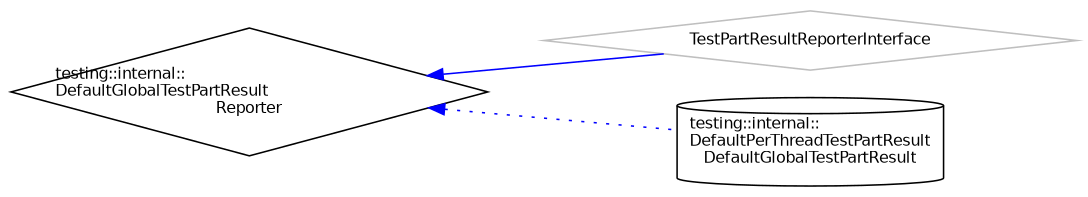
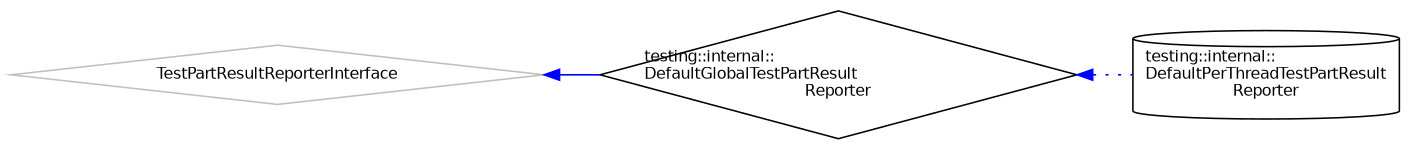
(553, 64) -> (580, 75)
(810, 142) -> (1266, 75)
